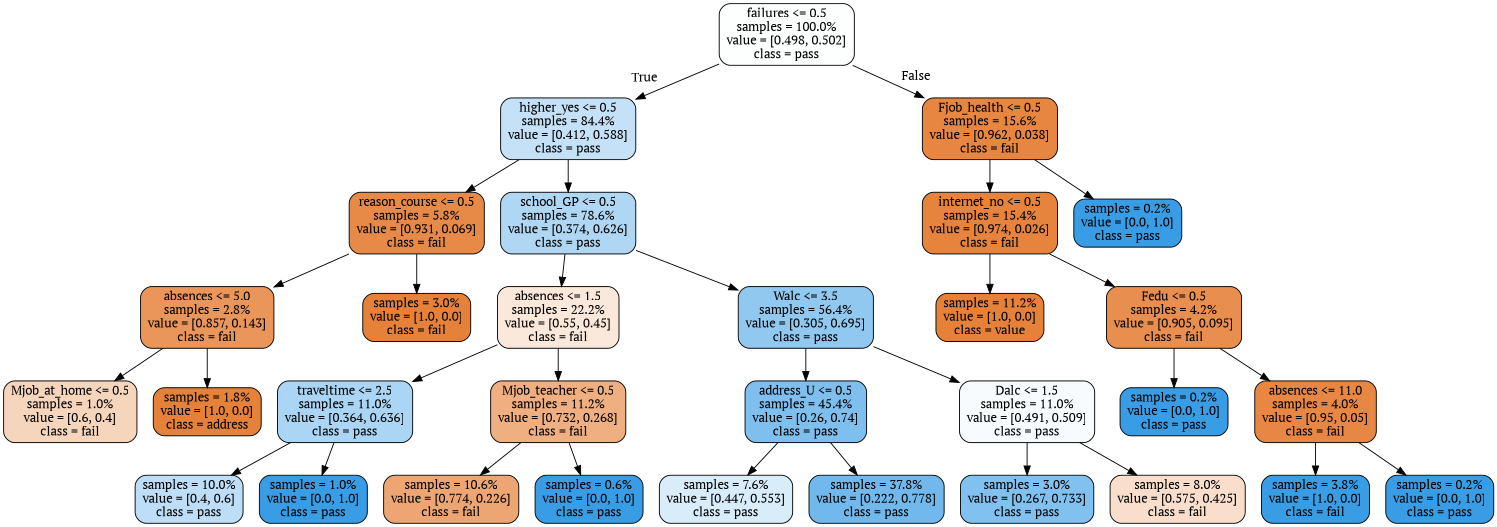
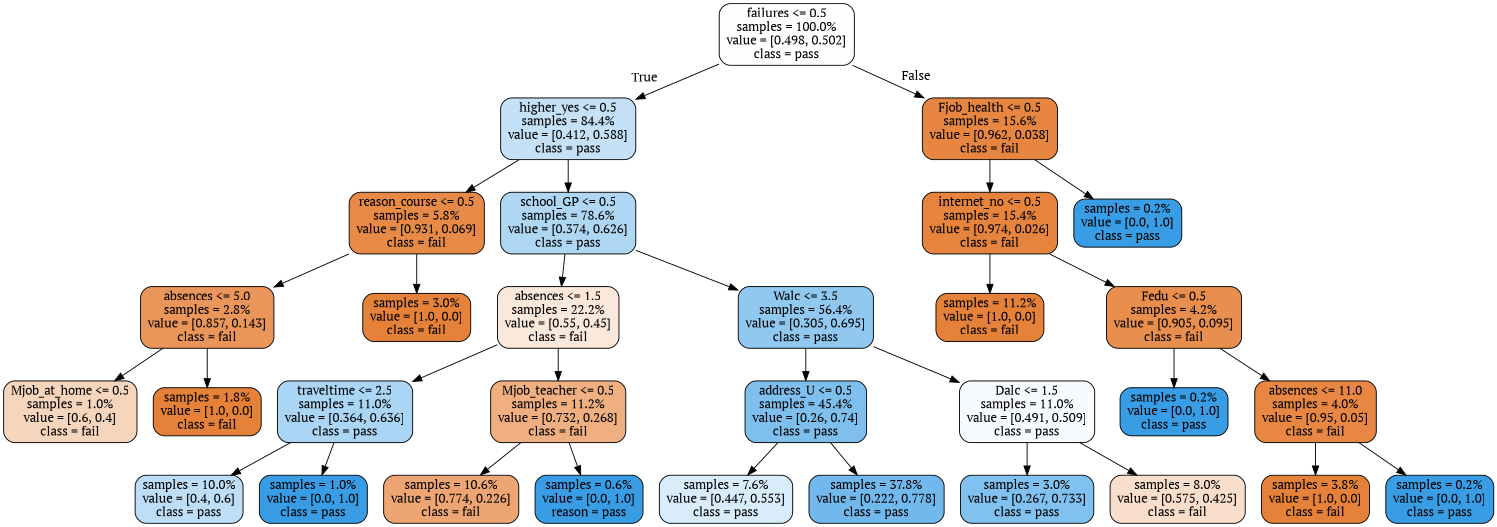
(990, 317) -> (990, 317)
(207, 412) -> (207, 412)
(589, 499) -> (589, 499)
(1316, 499) -> (1316, 499)
